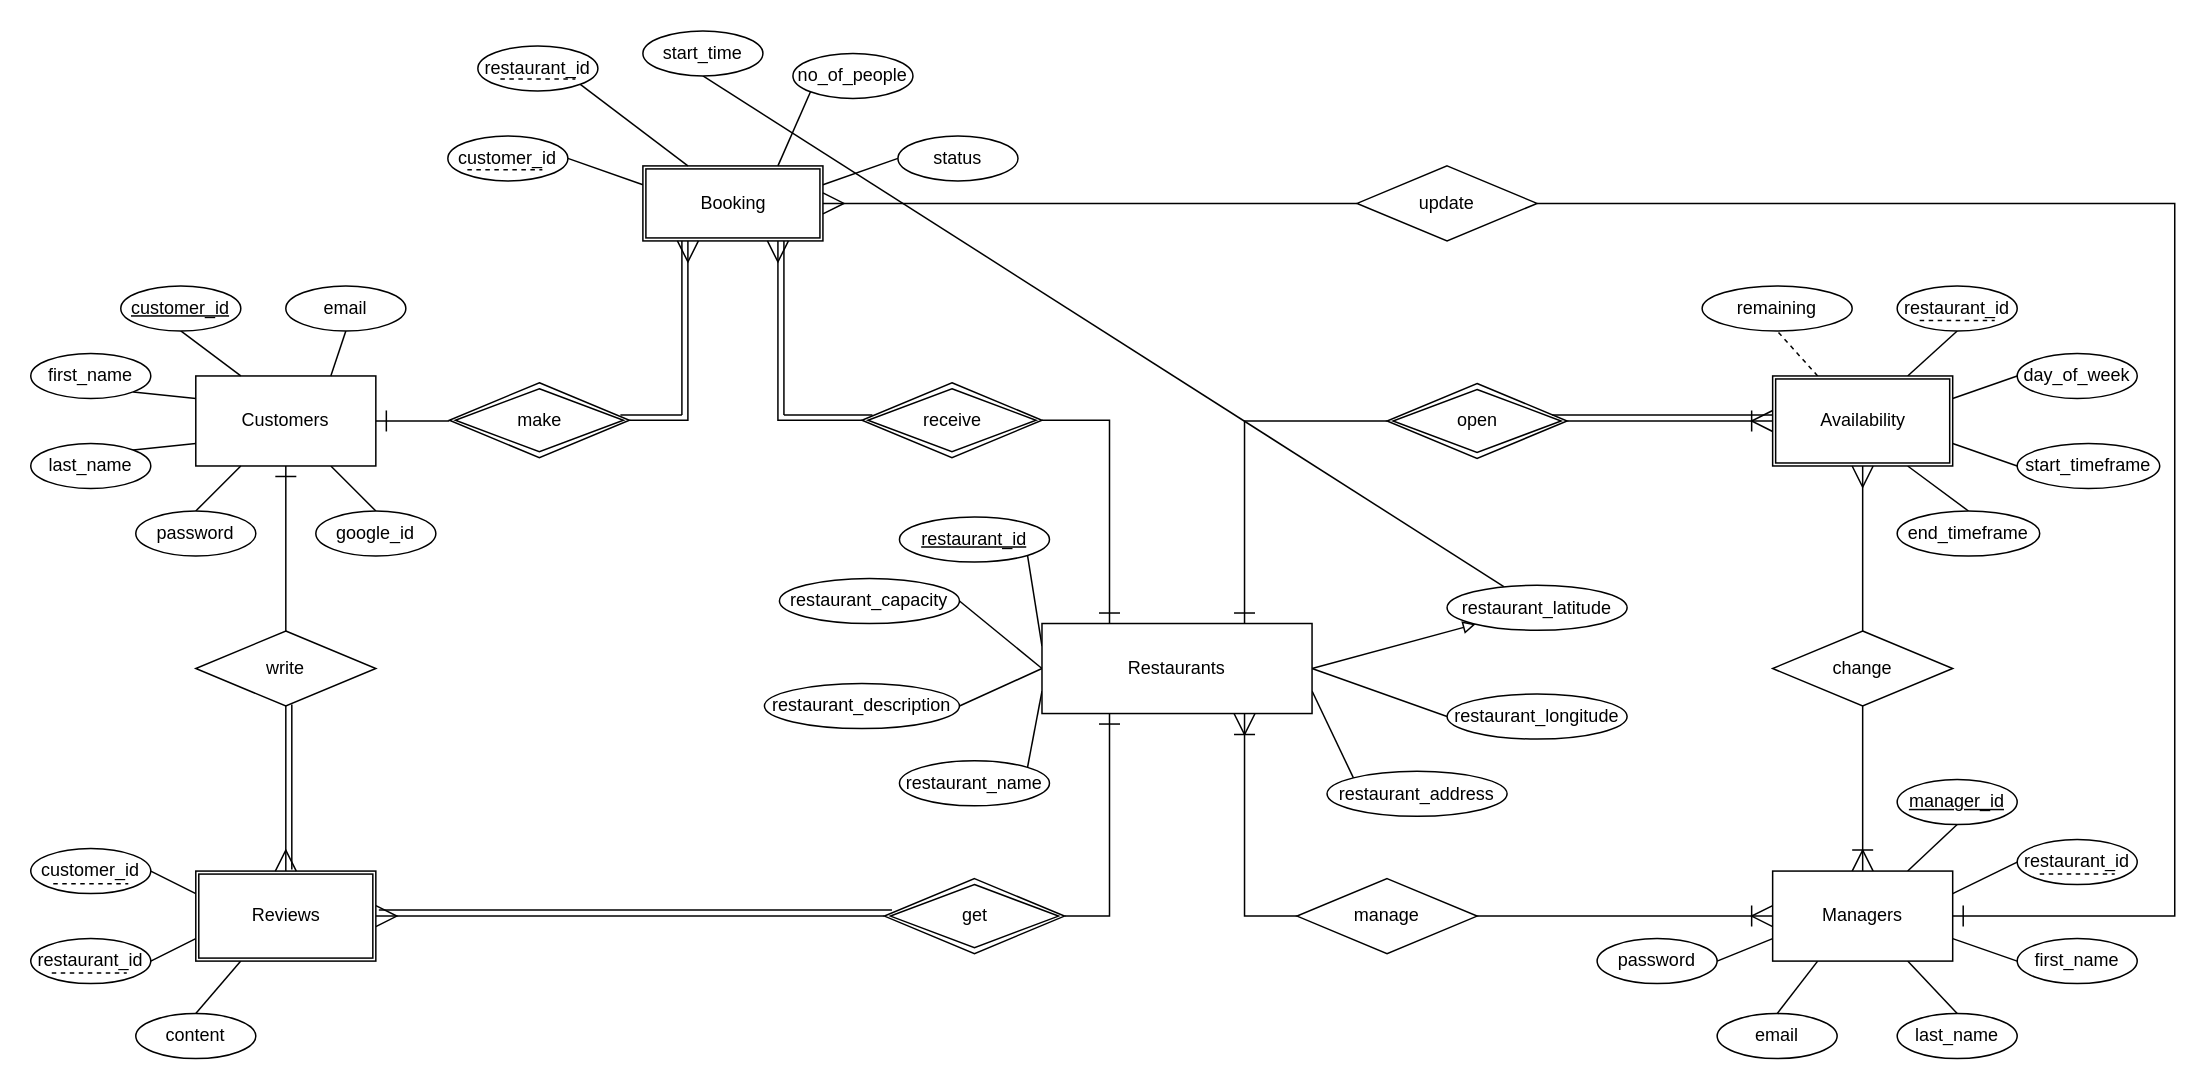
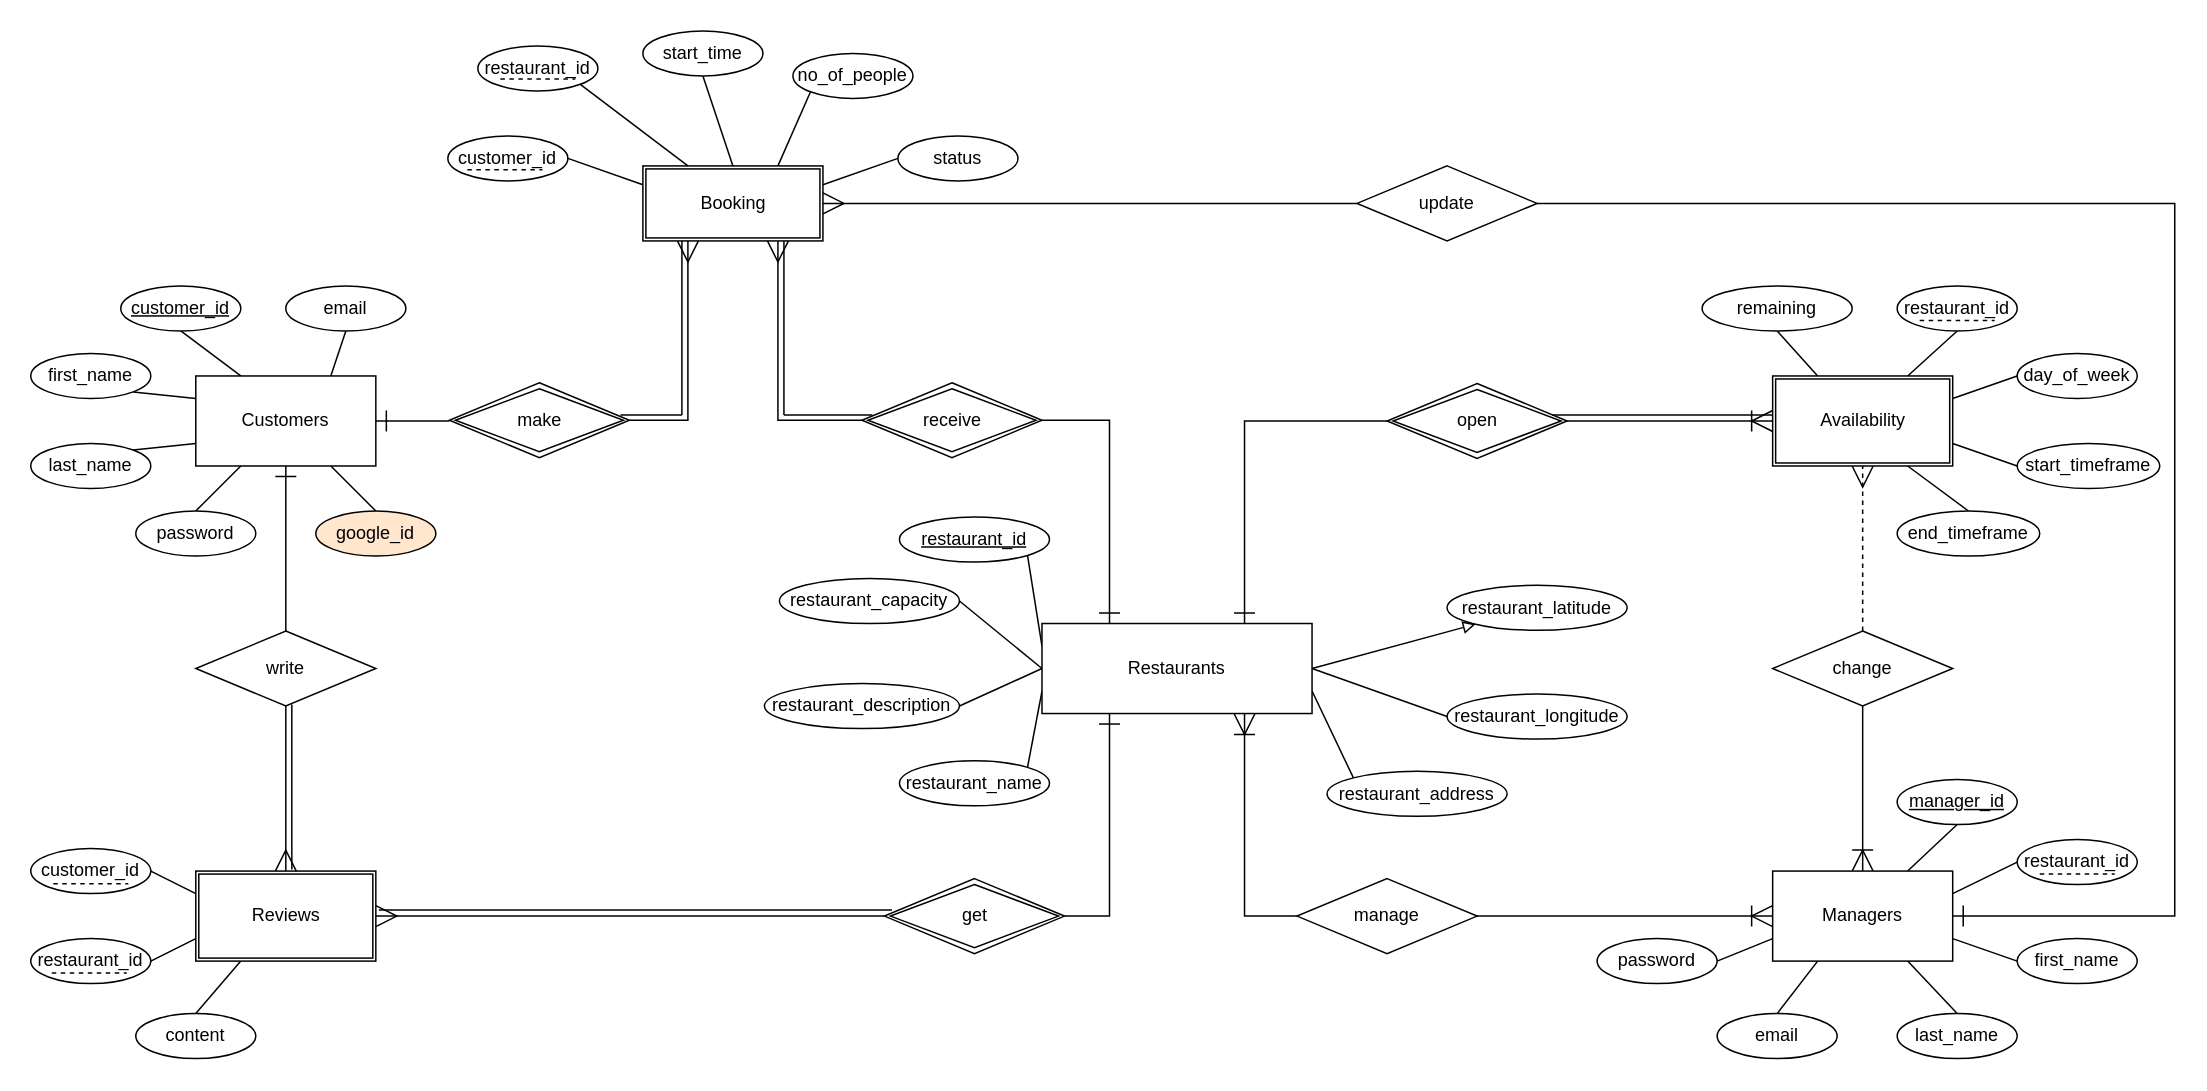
(1796, 353) -> (1796, 353)
(1204, 396) -> (718, 121)
(376, 533) -> (376, 533)
(1862, 548) -> (1862, 548)
